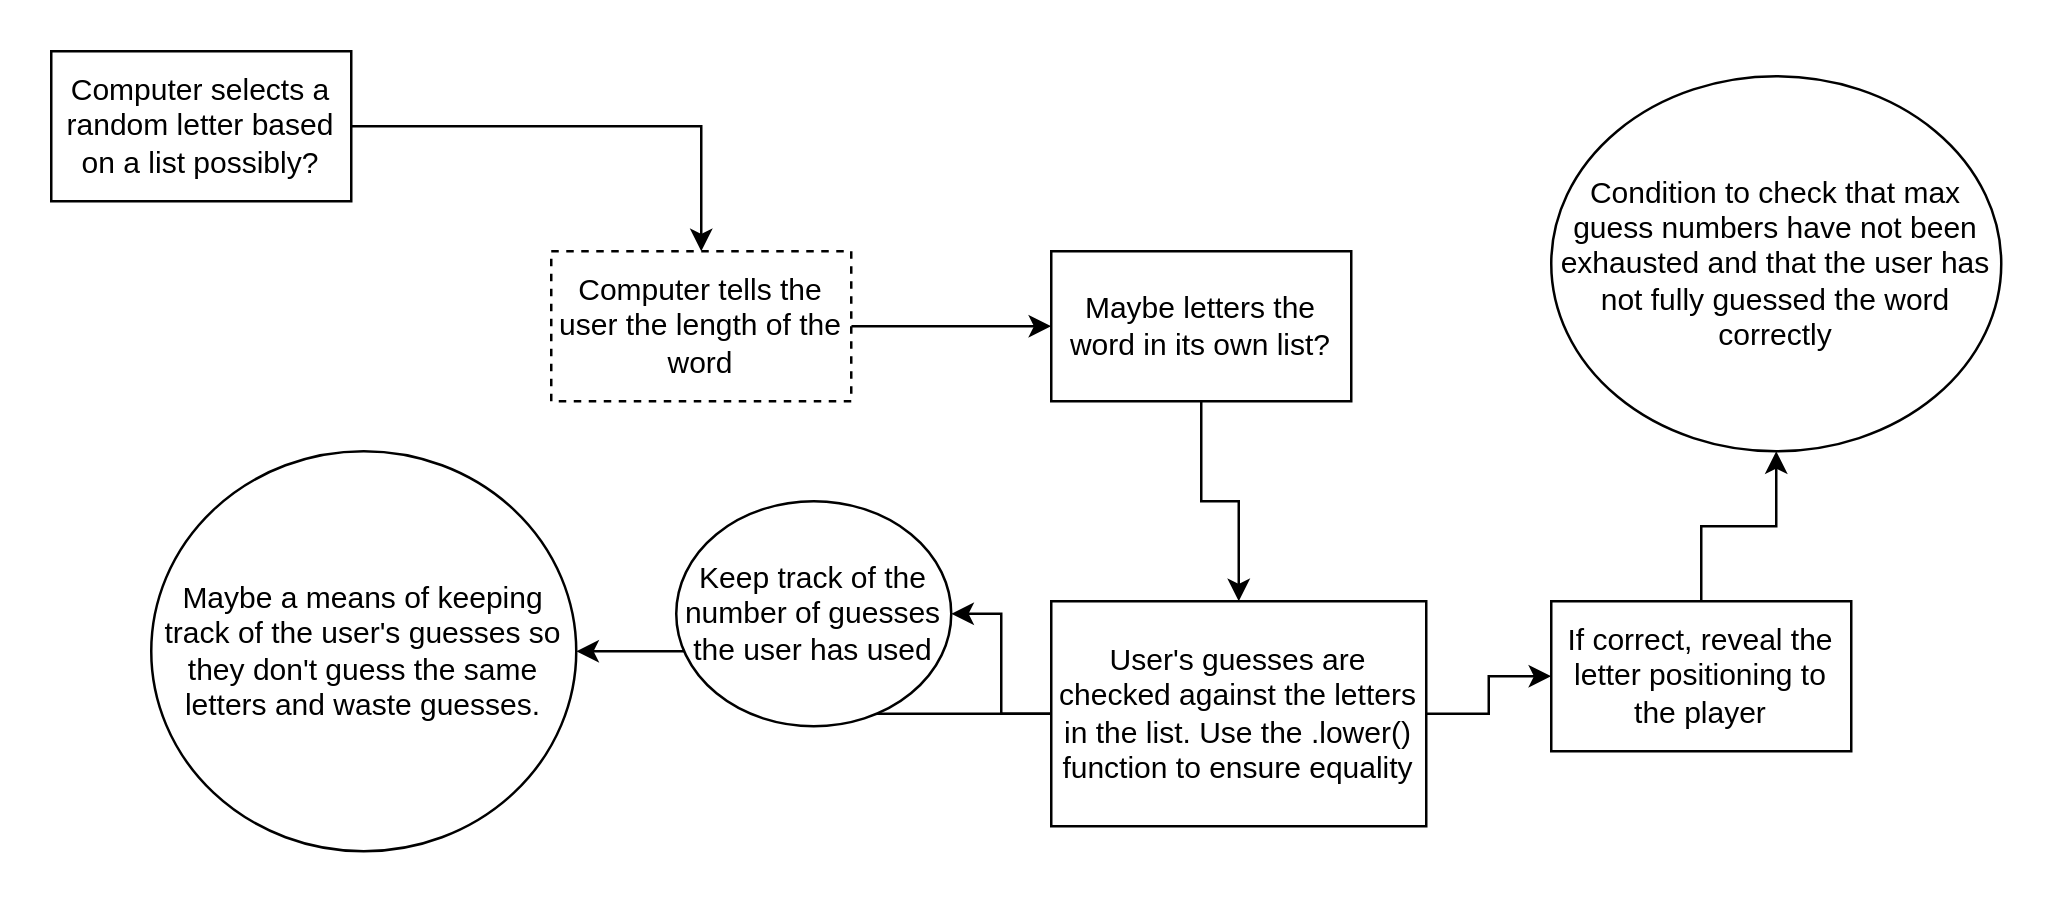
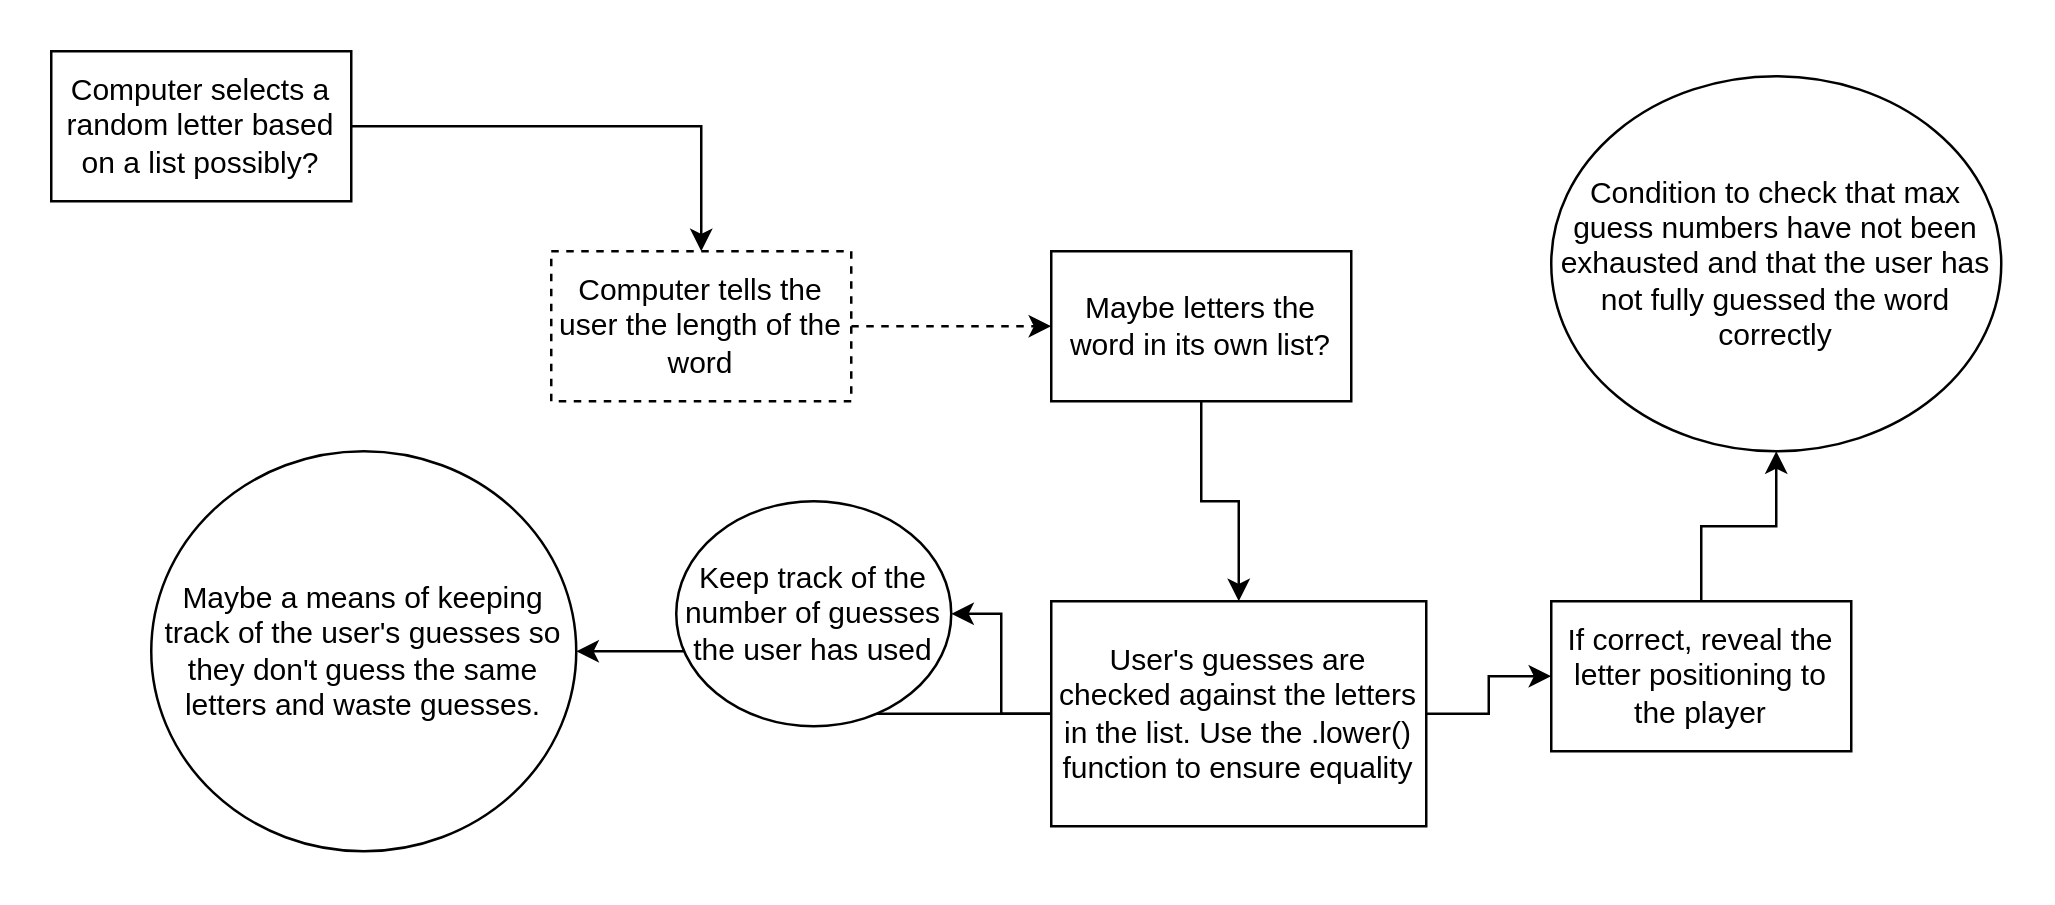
(942, 326) -> (942, 326)
